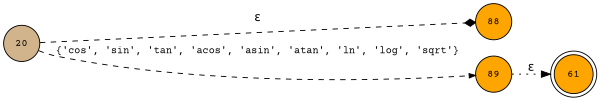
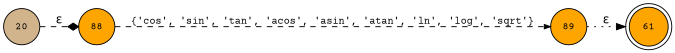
(253, 78) -> (330, 27)
